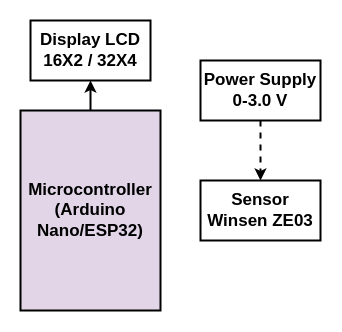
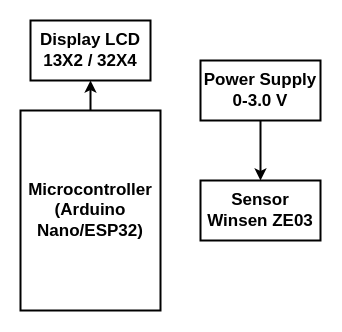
(91, 51) -> (91, 51)
(261, 145) -> (261, 145)
(91, 211) -> (91, 211)
